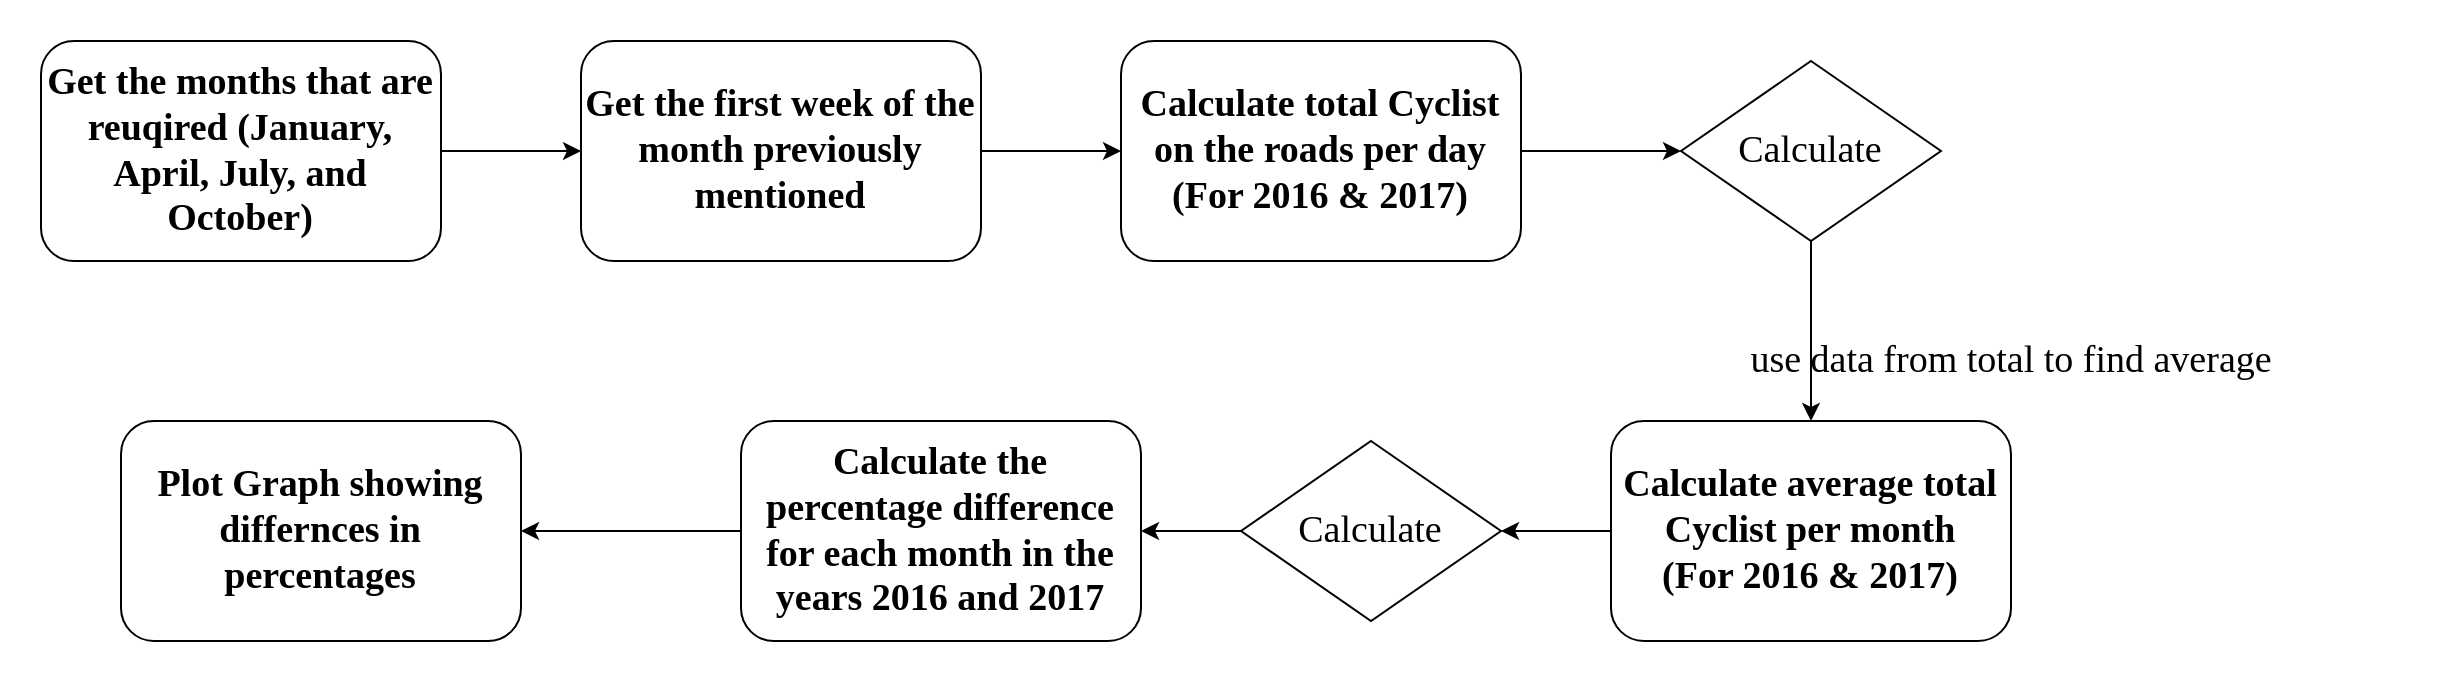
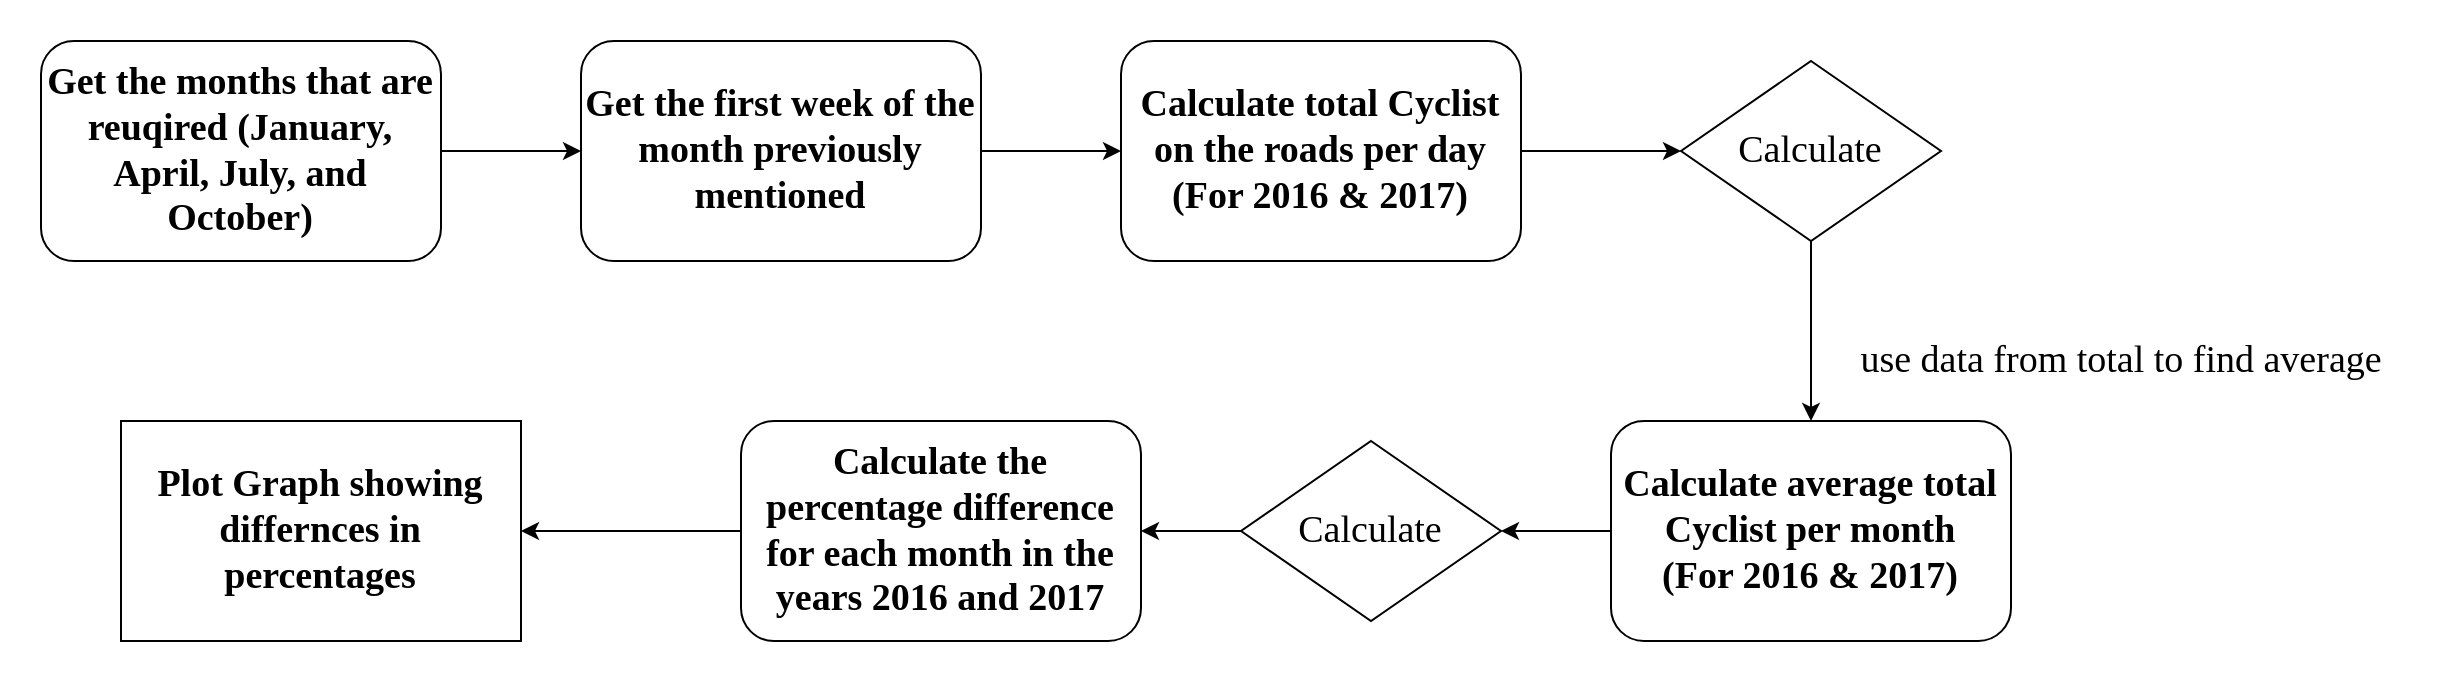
(2011, 361) -> (2121, 361)
(321, 531) -> (321, 531)
